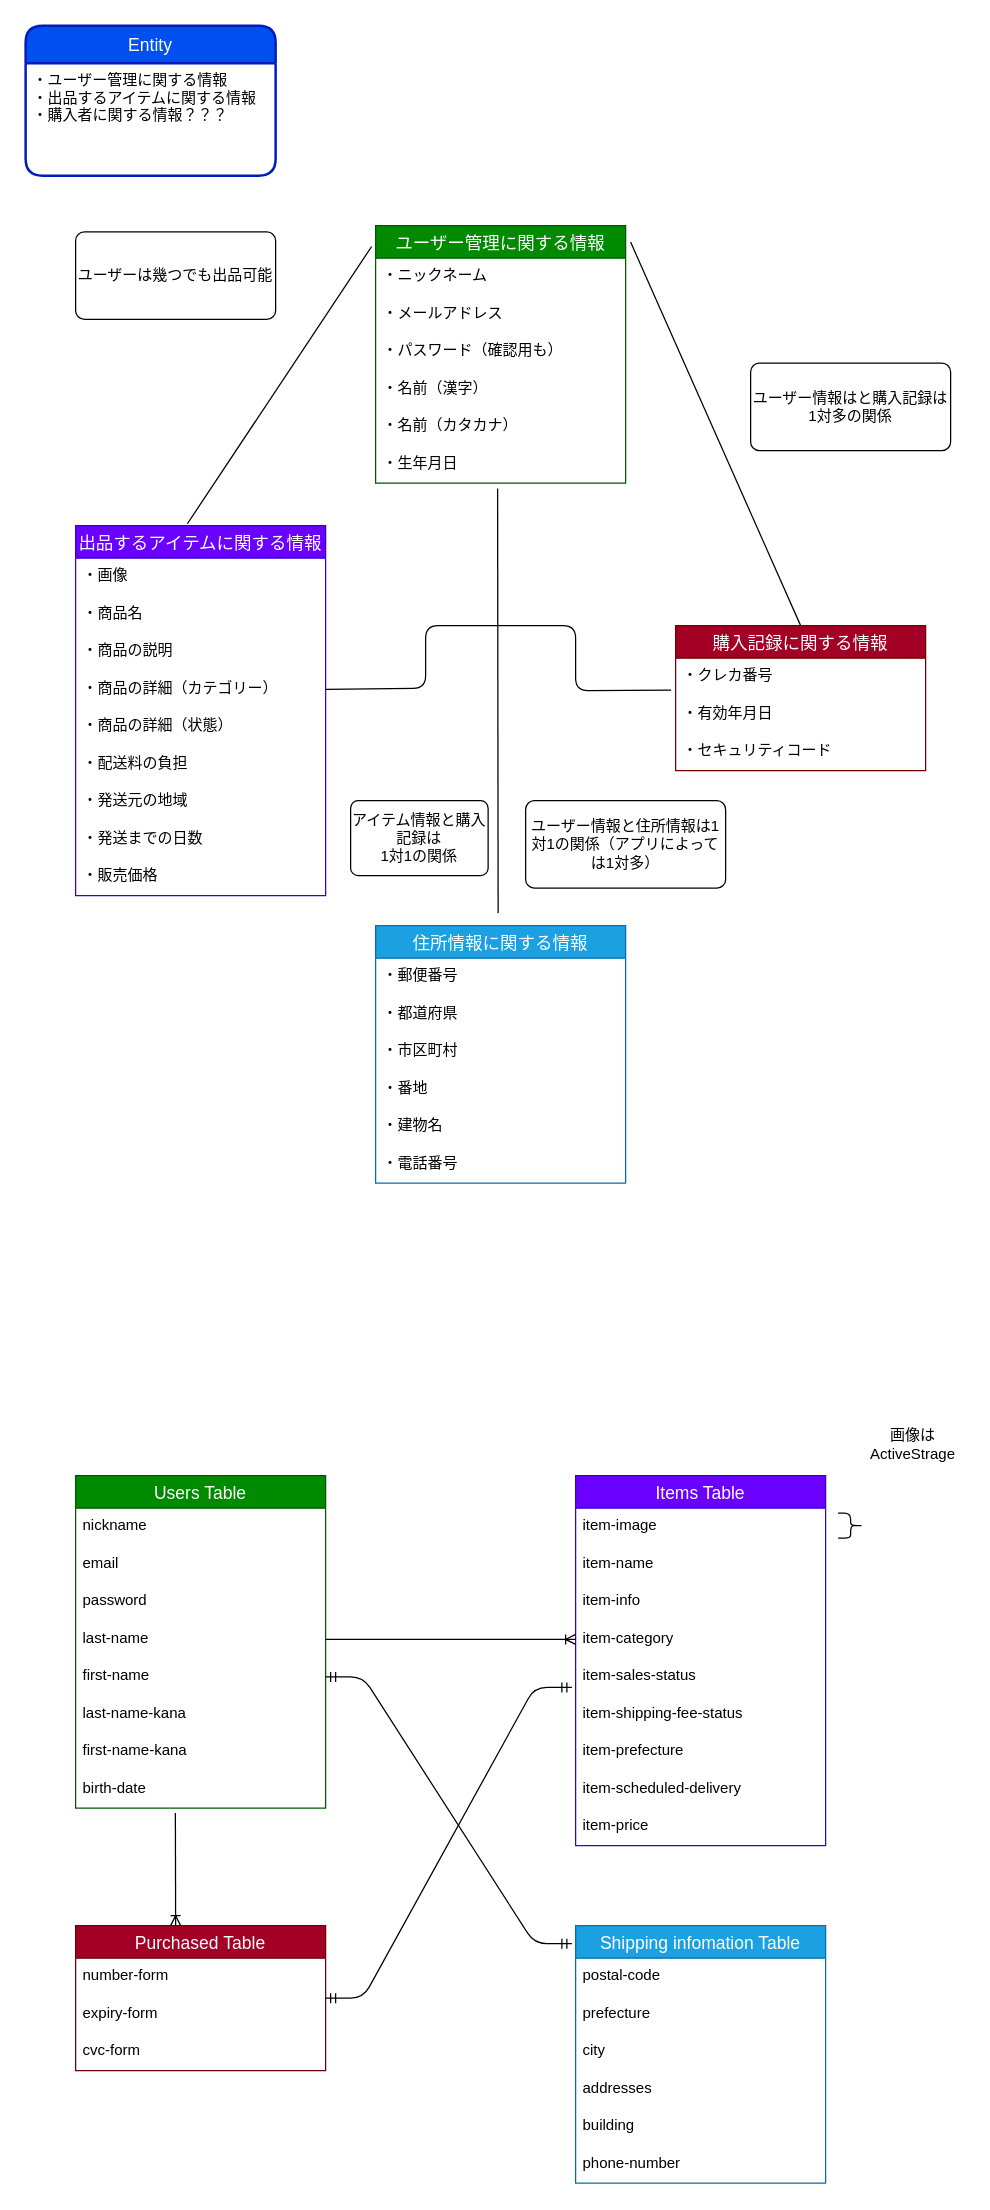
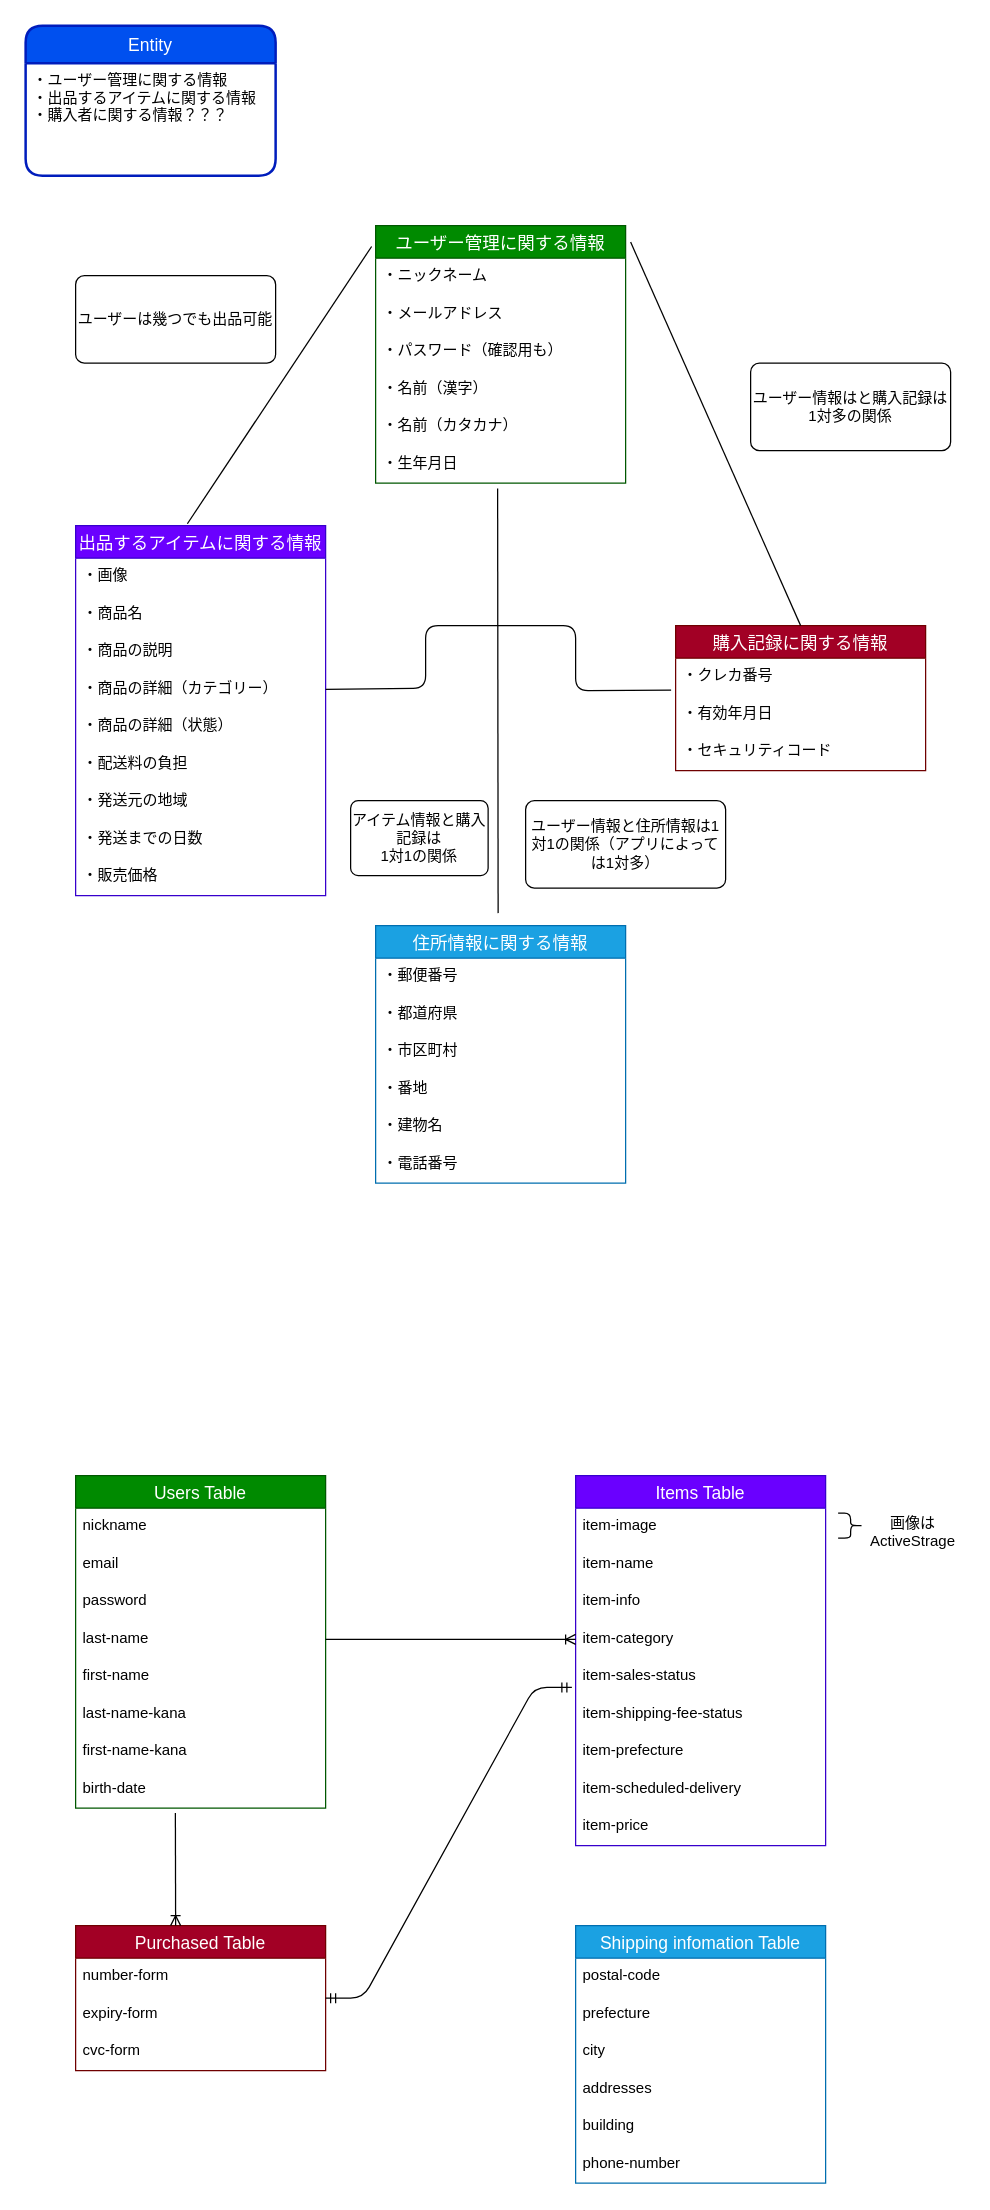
(176, 276) -> (176, 319)
(913, 1444) -> (913, 1532)
(449, 1810) -> none
